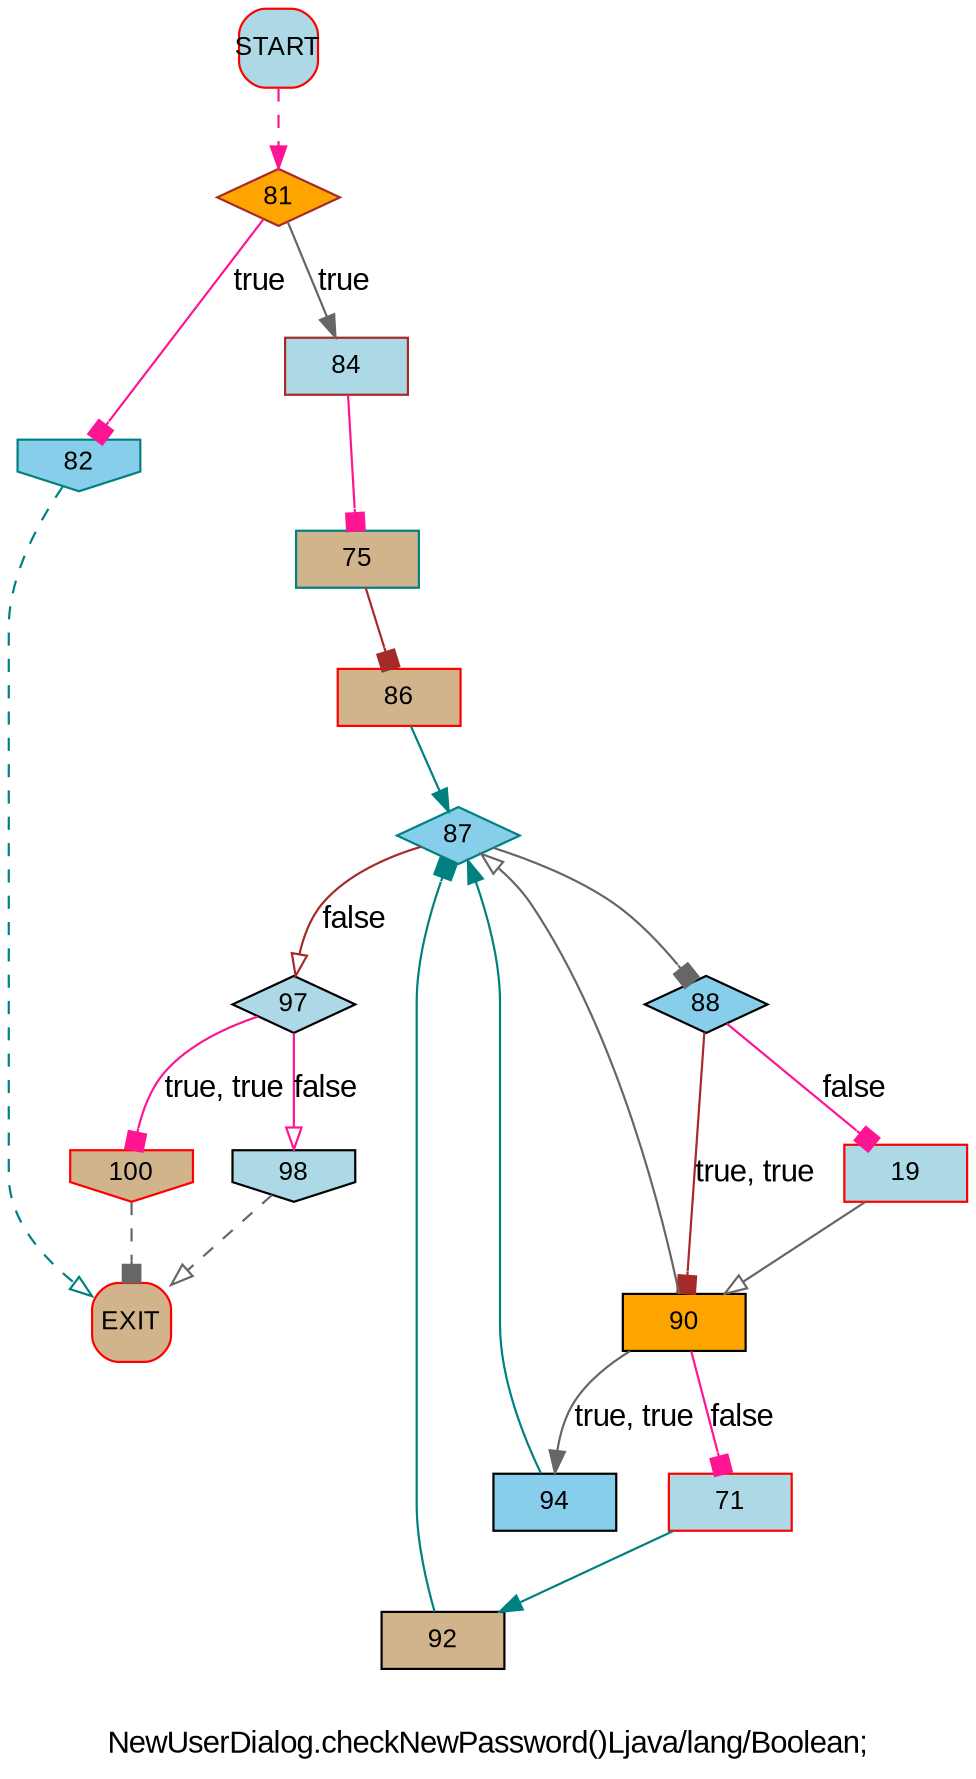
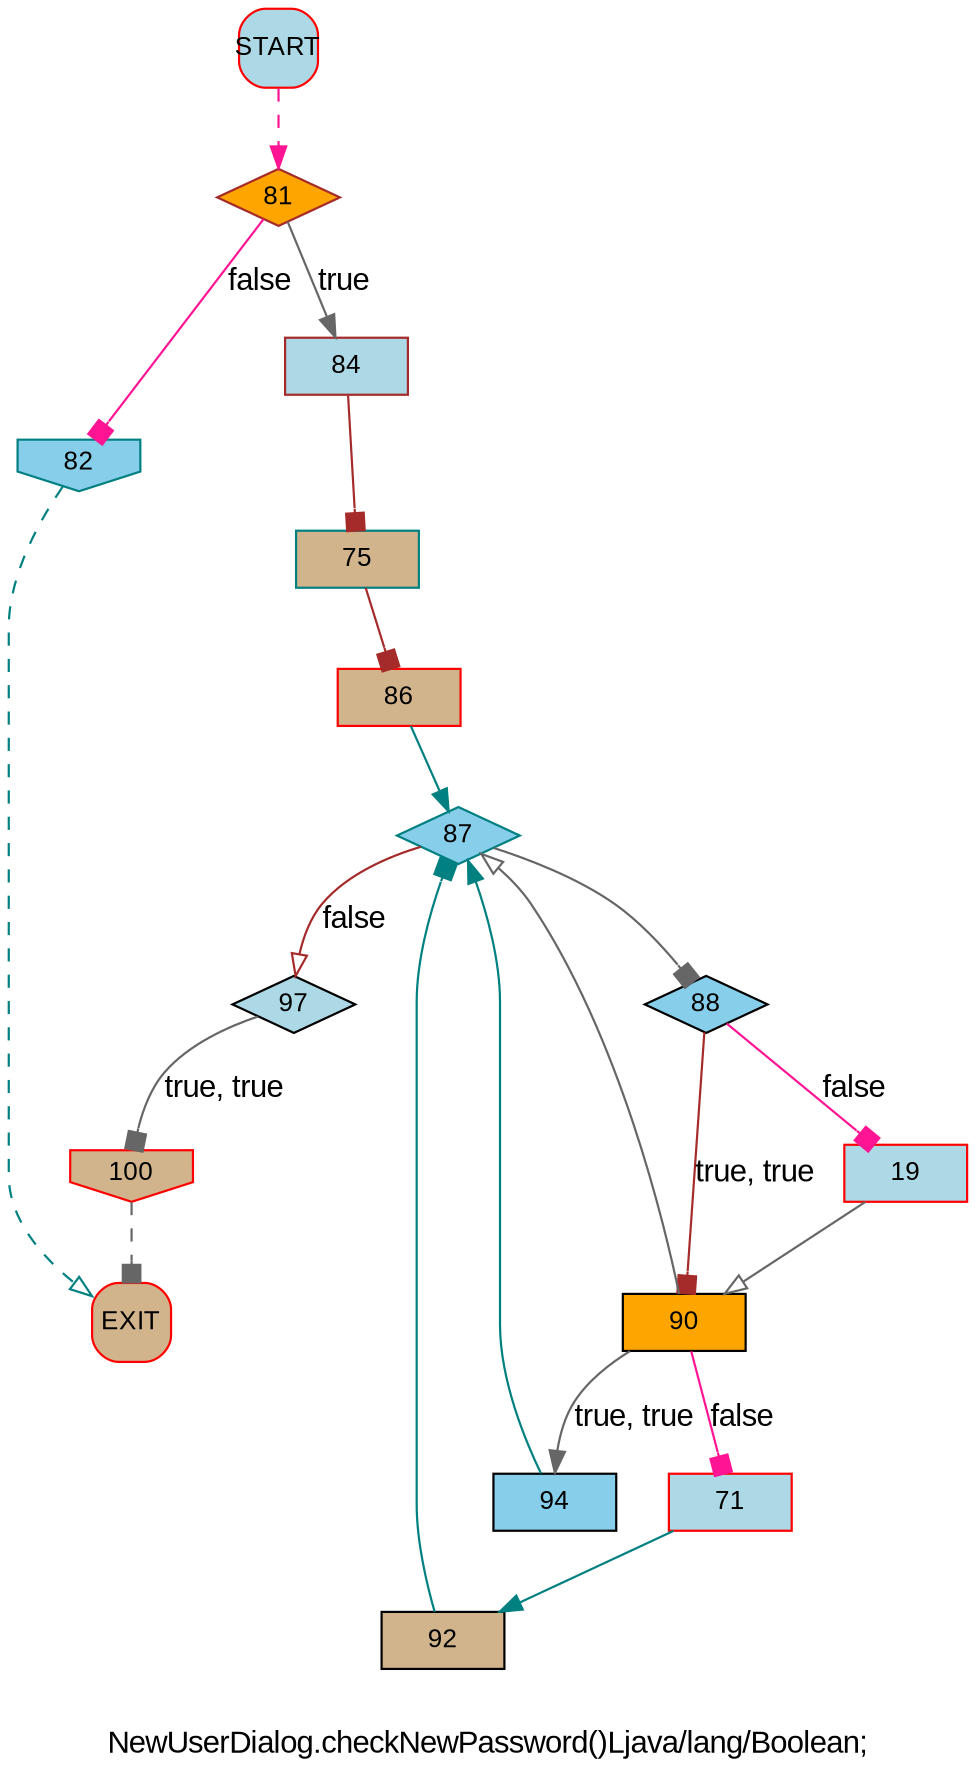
(260, 282) -> (260, 282)
(351, 452) -> (351, 452)
(182, 1056) -> (182, 1056)
(294, 1173) -> none
